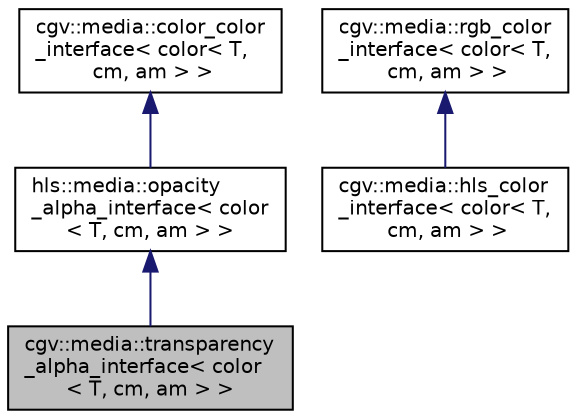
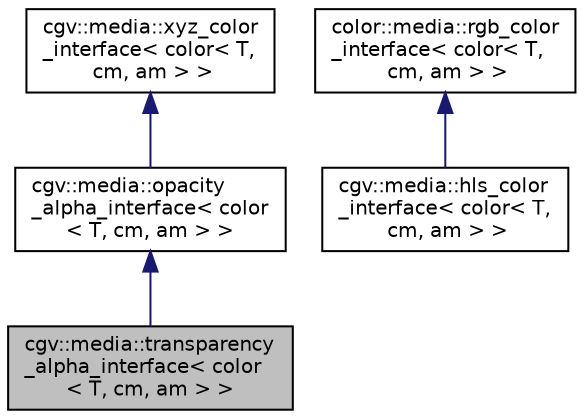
(150, 51) -> (150, 51)
(445, 51) -> (445, 51)
(150, 209) -> (150, 209)
